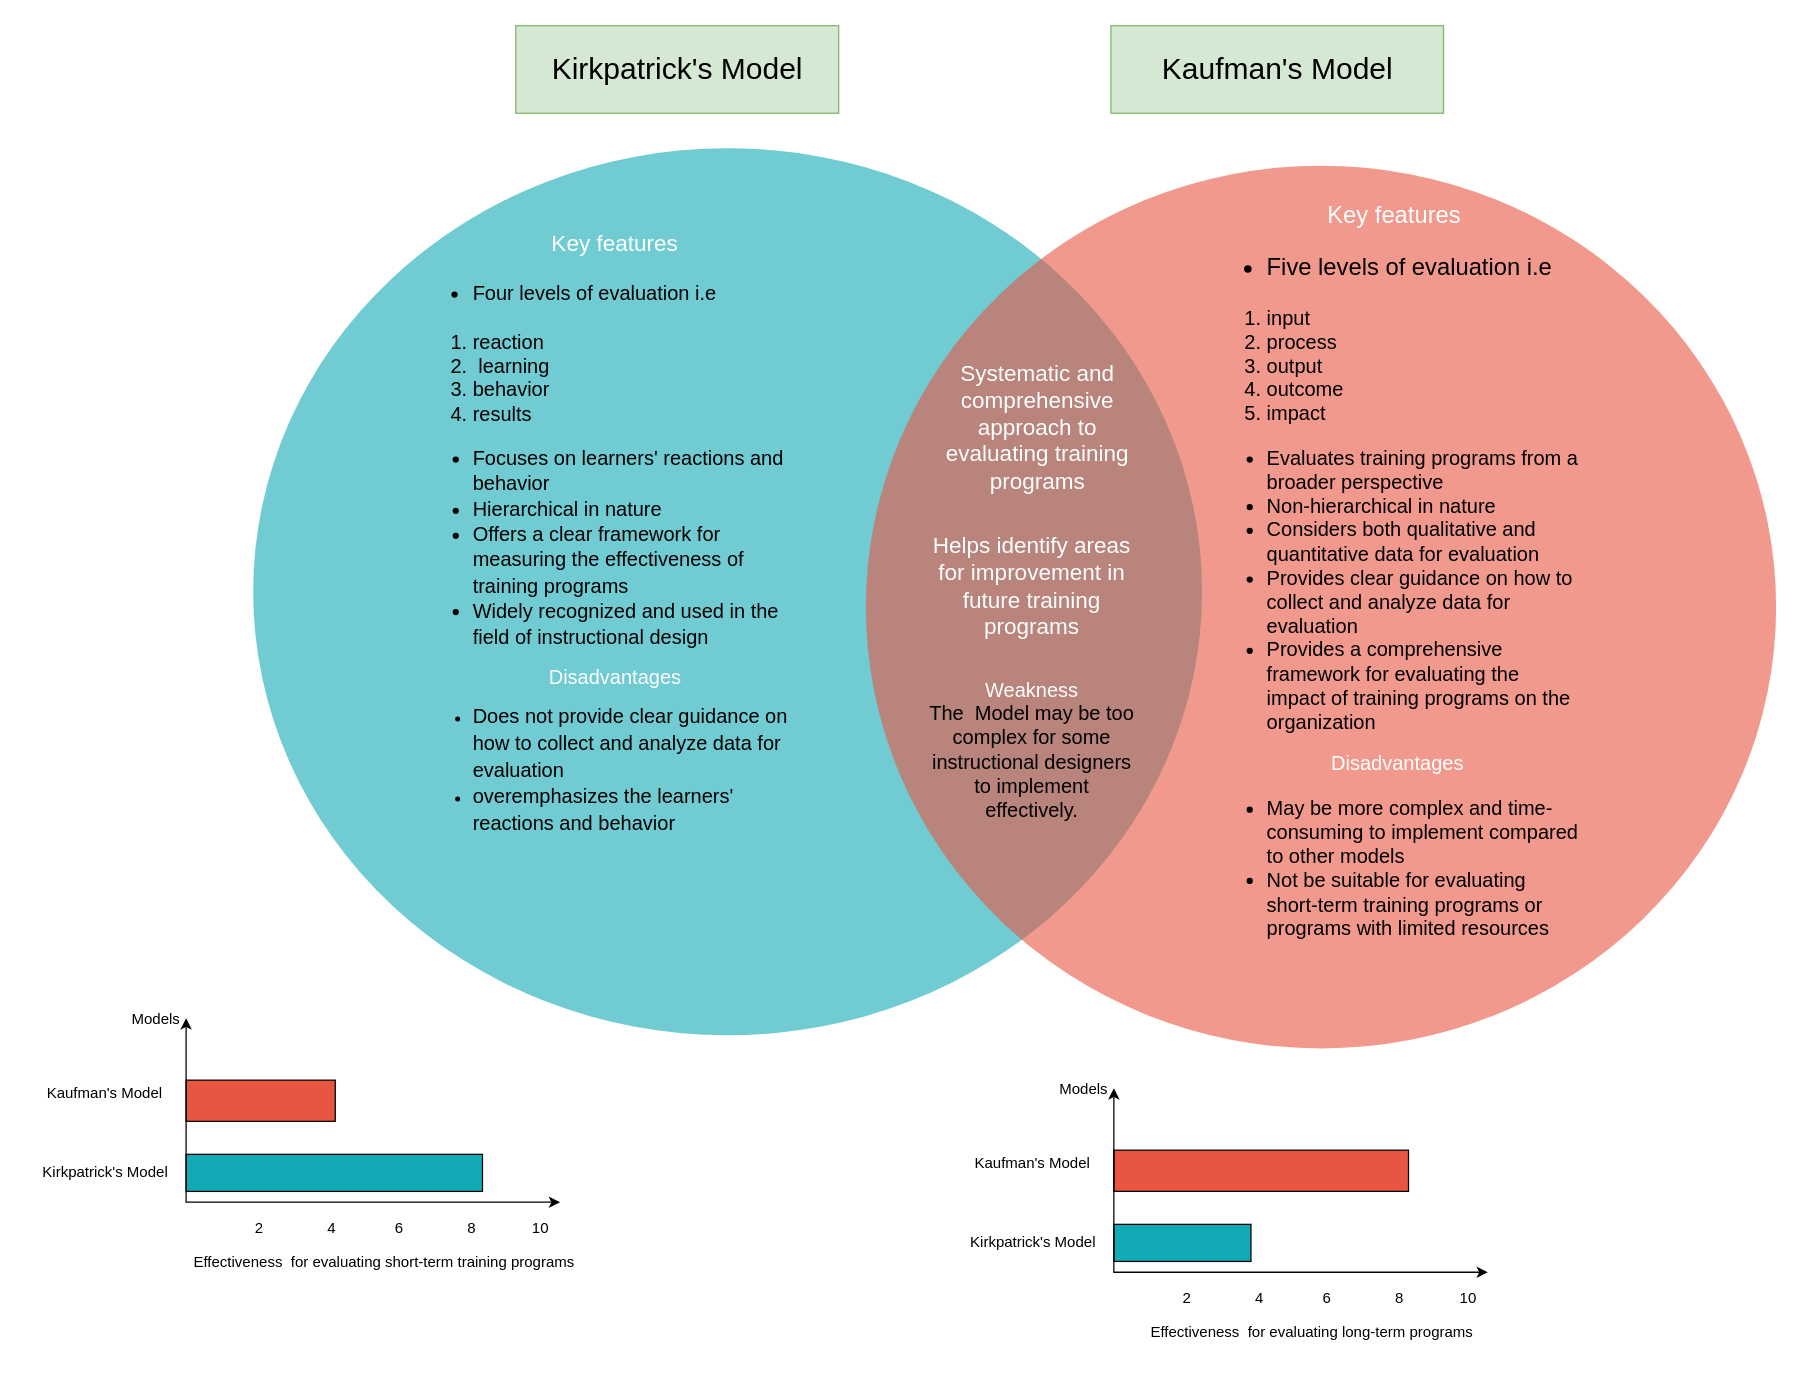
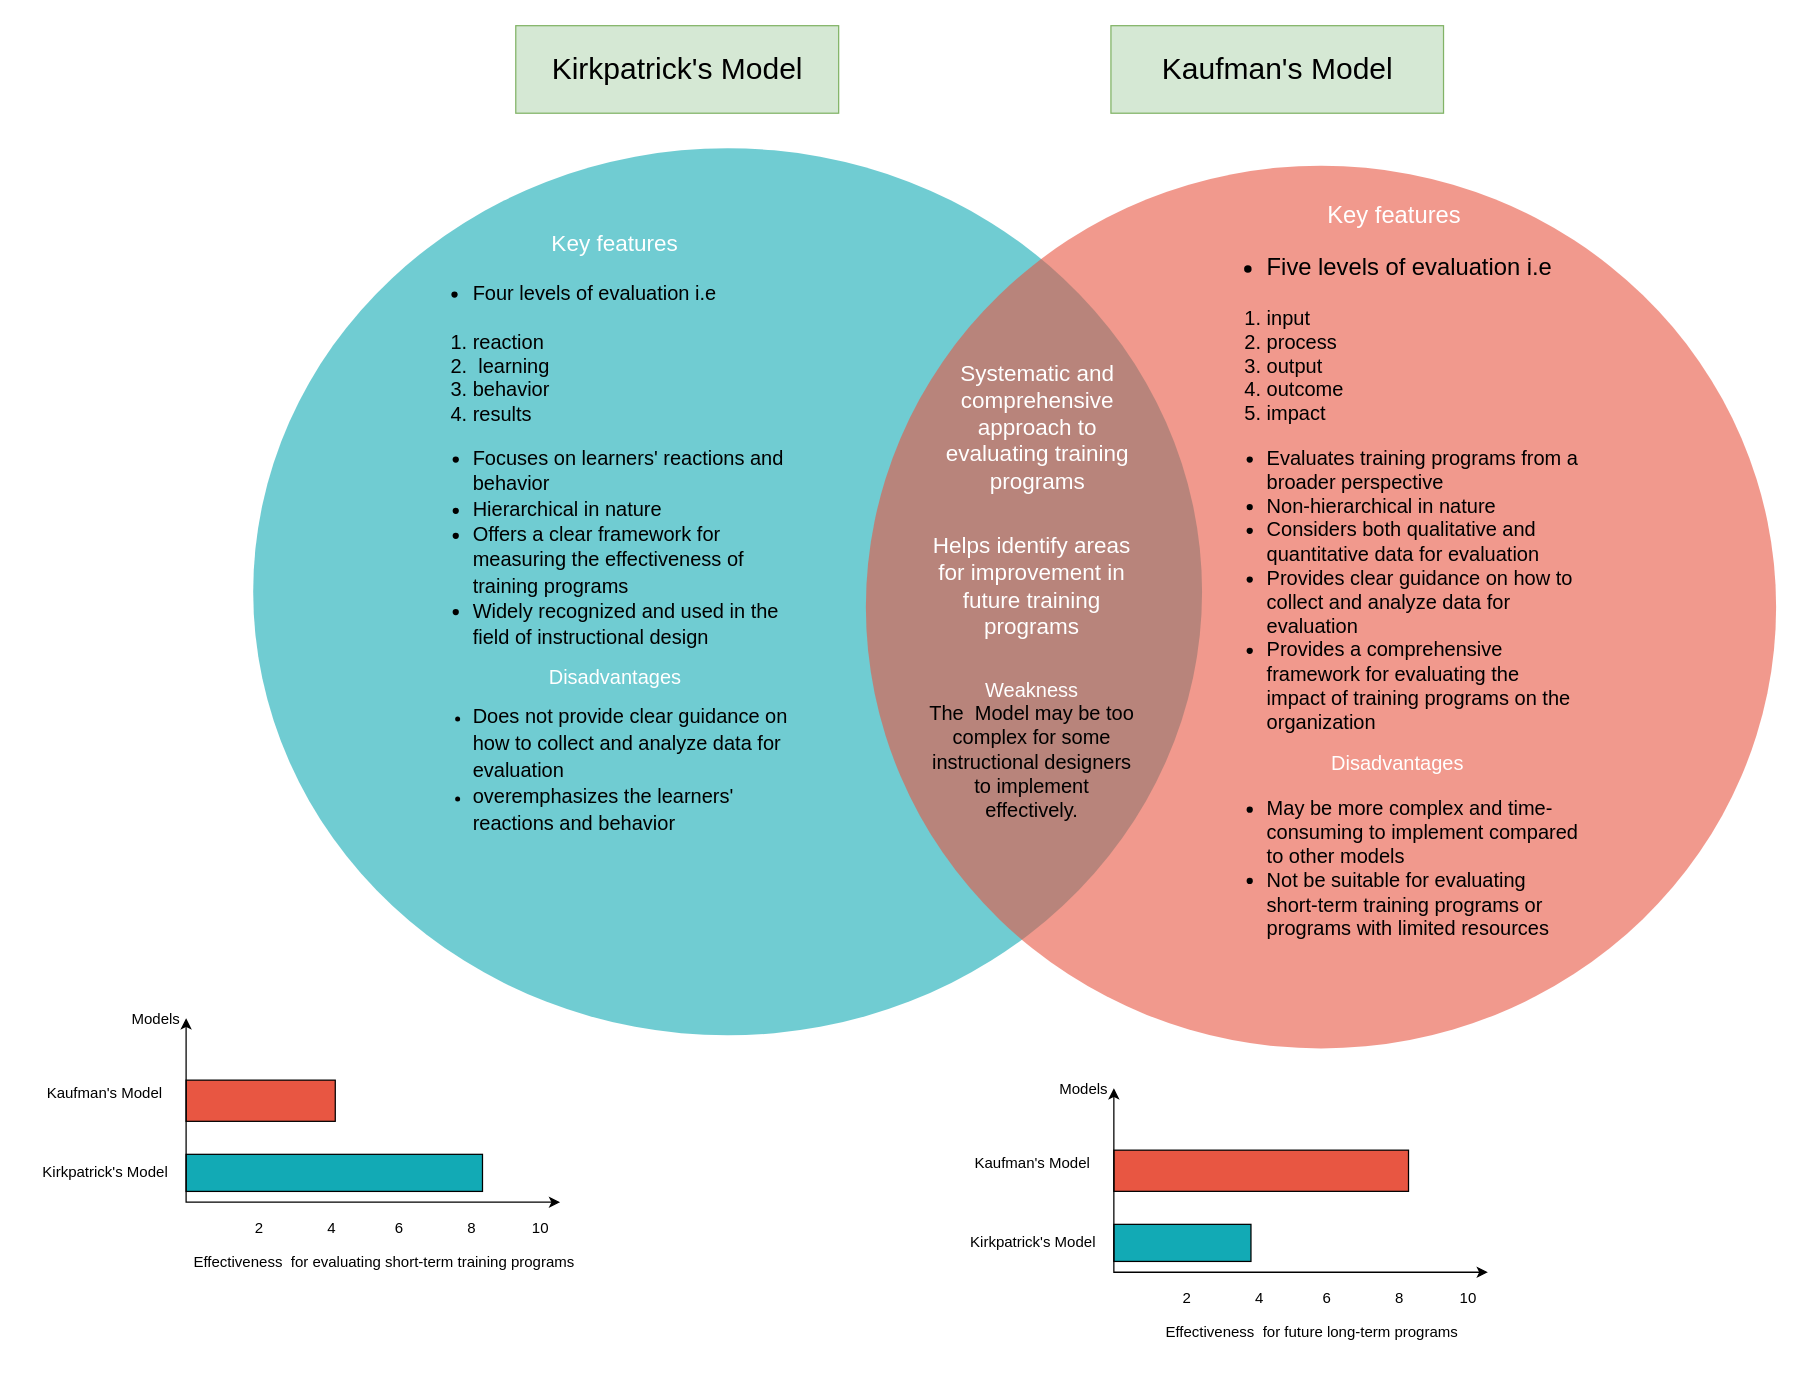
(1312, 1332) -> (1312, 1332)
